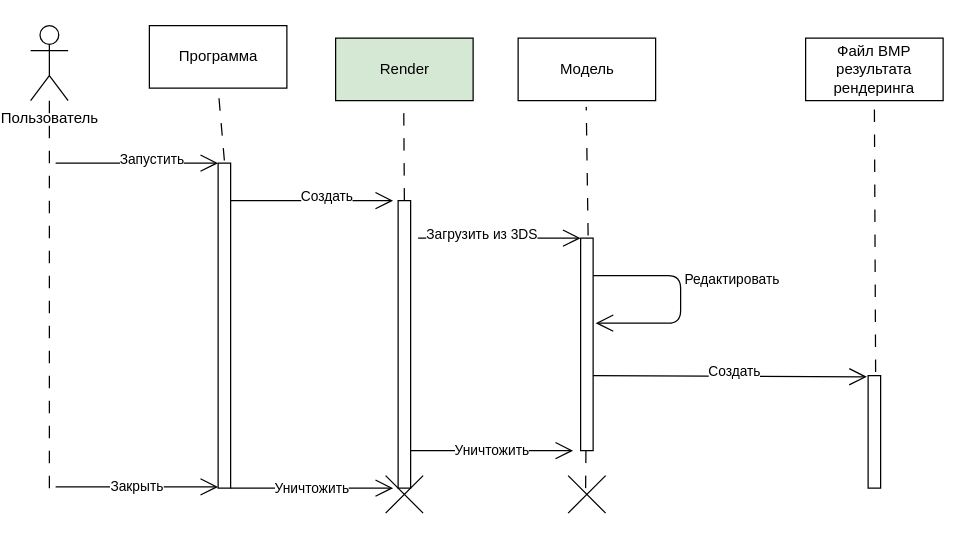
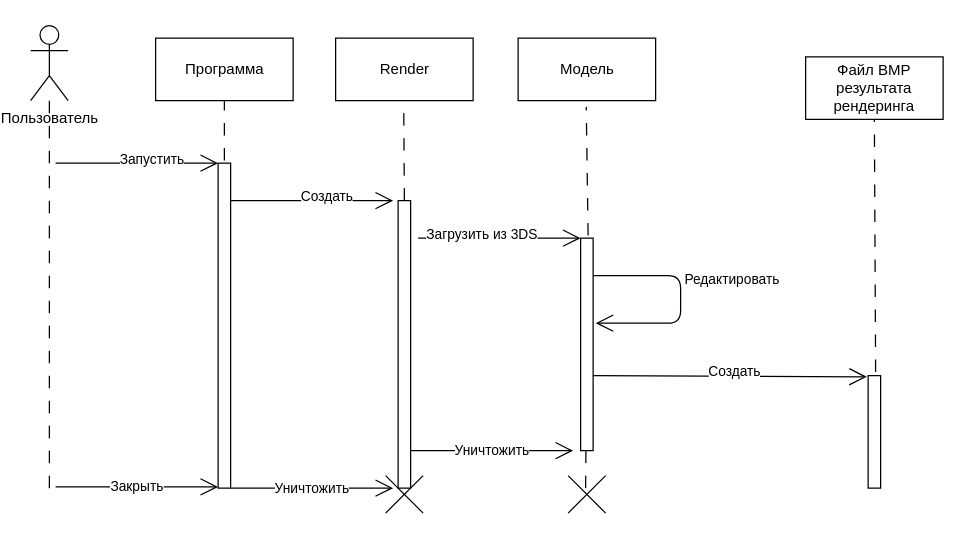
(218, 57) -> (224, 69)
(404, 69) -> (404, 69)
(874, 69) -> (874, 88)
